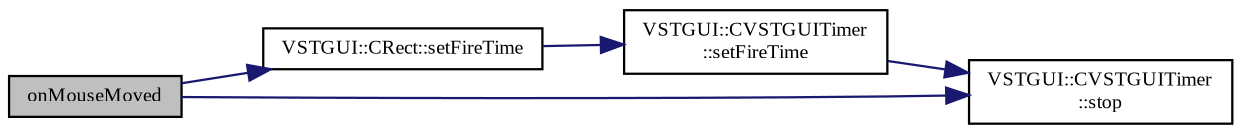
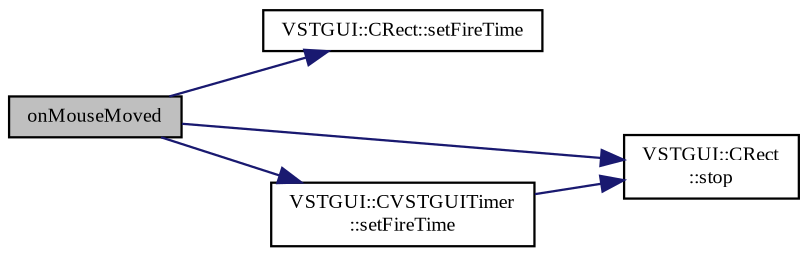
(572, 46) -> (220, 156)
(1101, 92) -> (711, 167)
